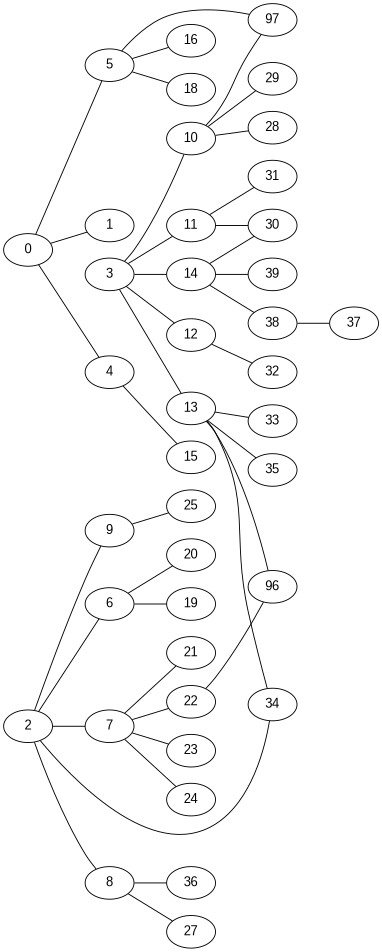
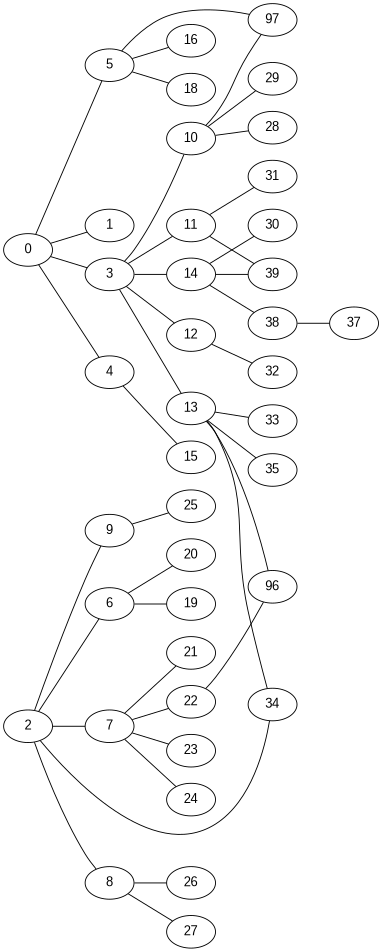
(232, 225) -> (226, 247)
none -> (69, 262)
(191, 883) -> (191, 883)
